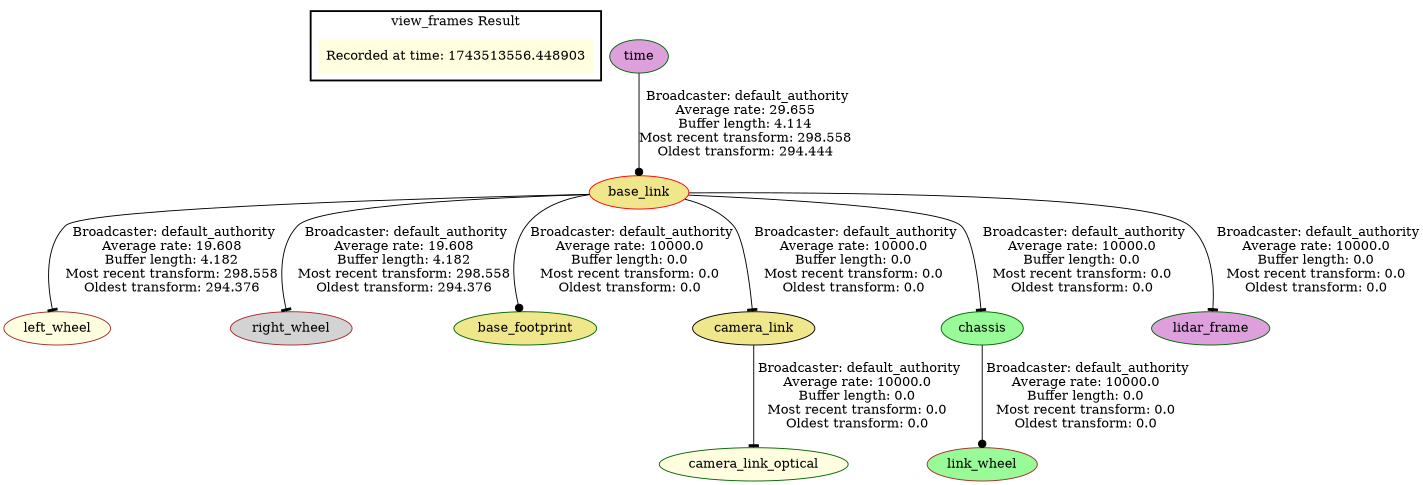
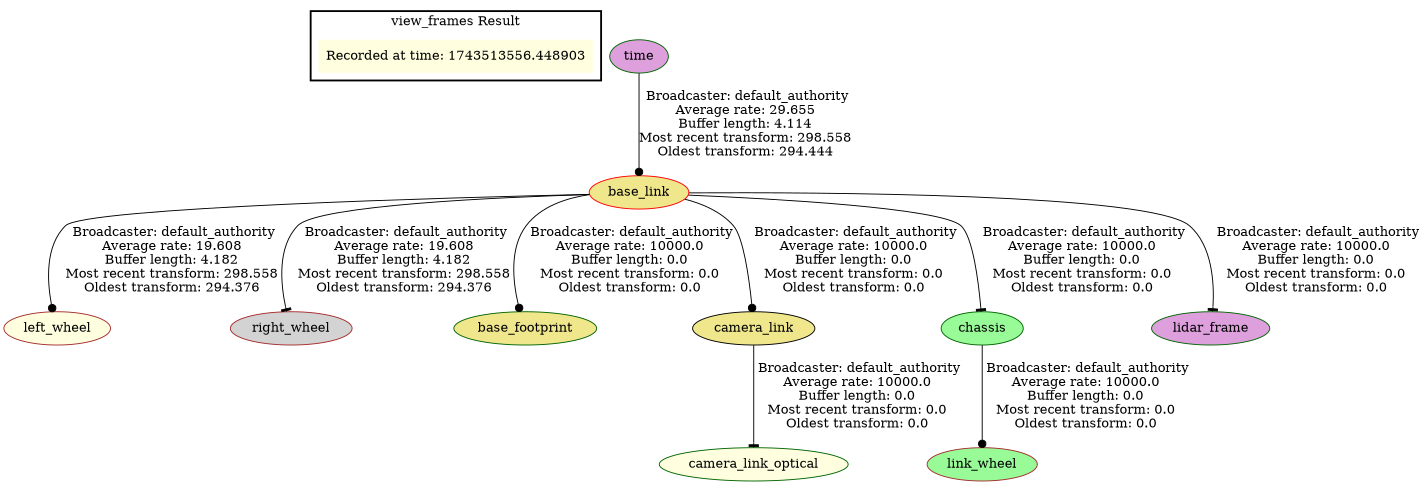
(284, 204) -> (285, 204)
(740, 238) -> (739, 237)
